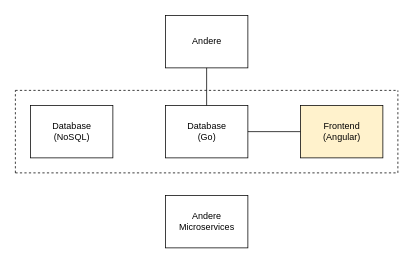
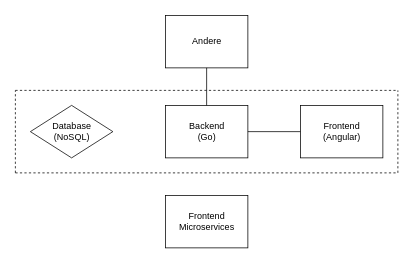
(72, 132) -> (72, 132)
(207, 132) -> (207, 132)
(342, 132) -> (342, 132)
(207, 222) -> (207, 222)
